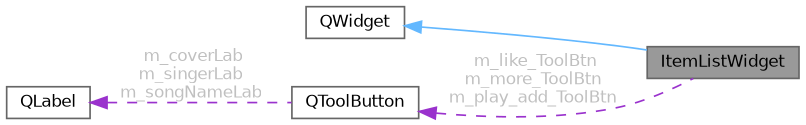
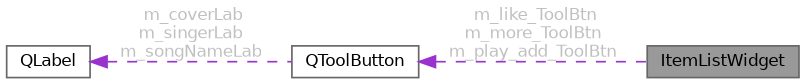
(355, 23) -> none
